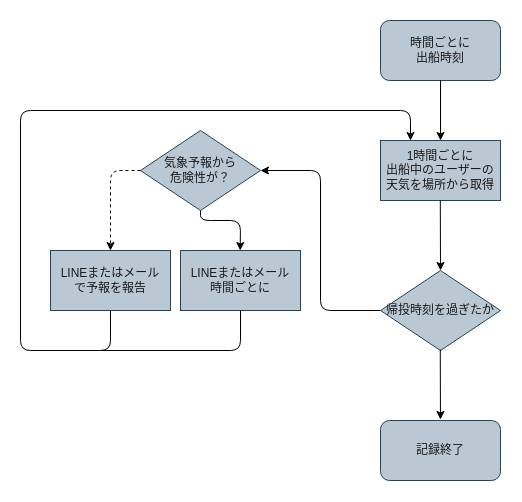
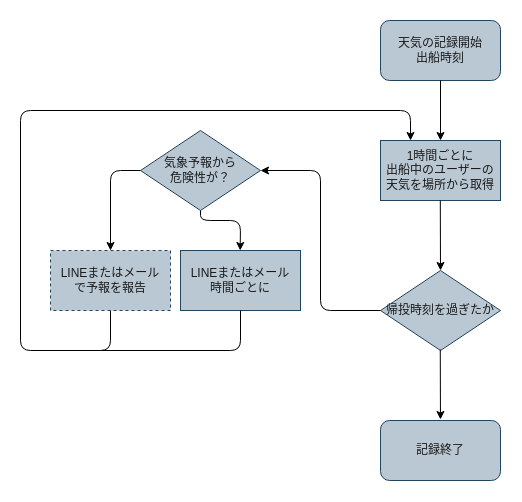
(441, 51) -> (441, 51)
(101, 186) -> (81, 226)
(111, 197) -> (111, 197)
(111, 281) -> (111, 281)
